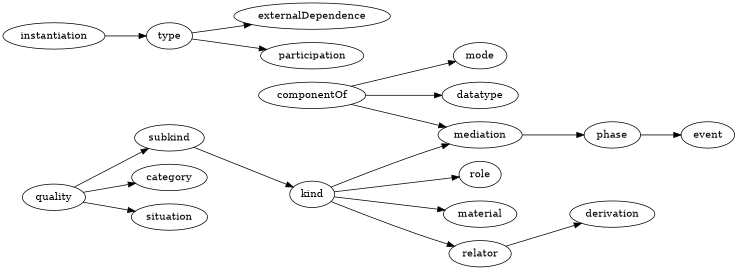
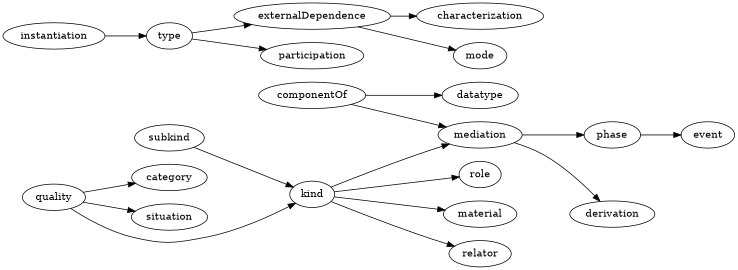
none -> (480, 16)
(400, 75) -> (403, 38)
(108, 170) -> (179, 242)
(540, 236) -> (558, 164)
